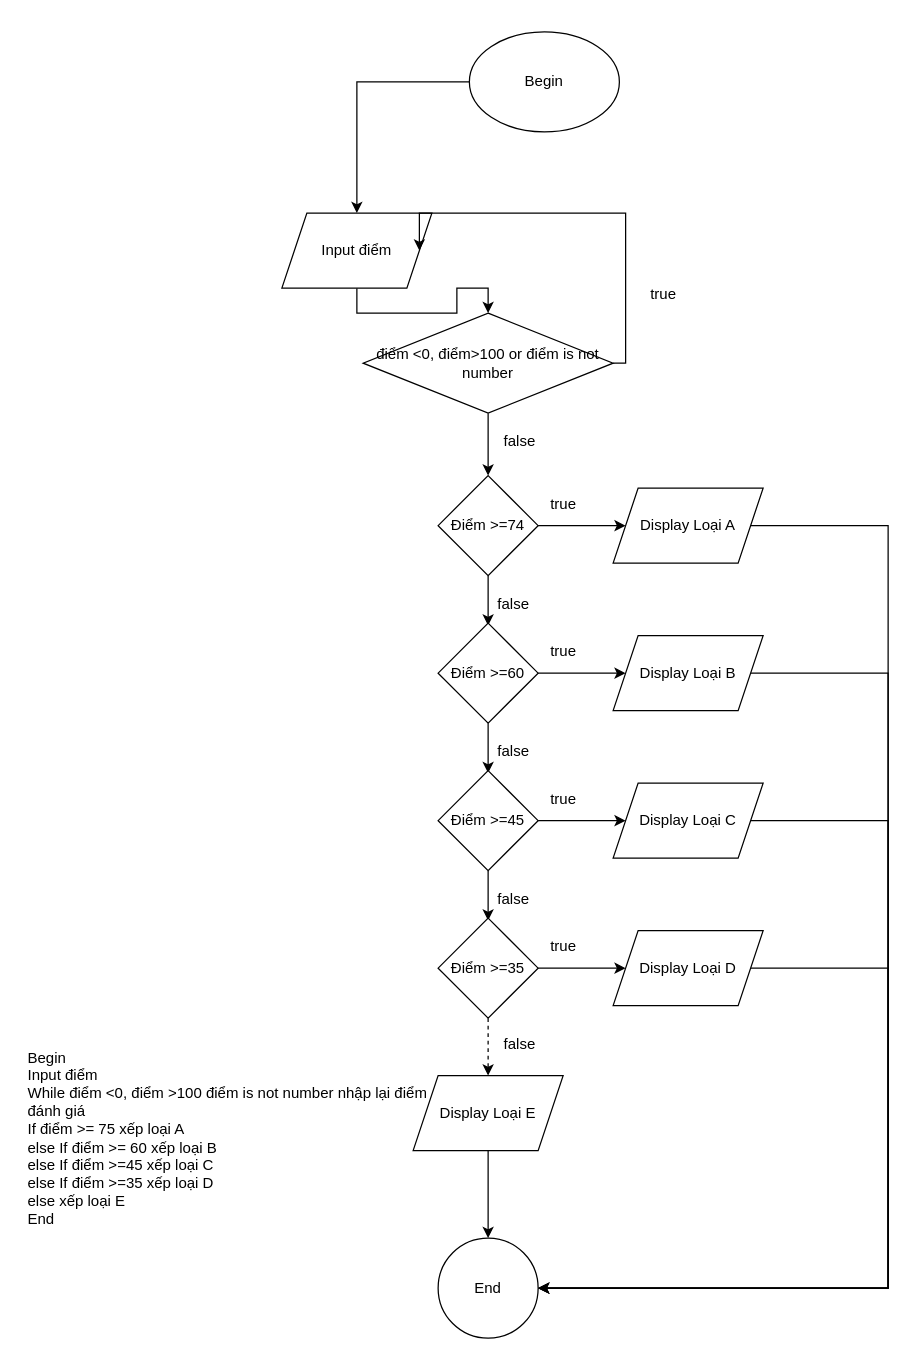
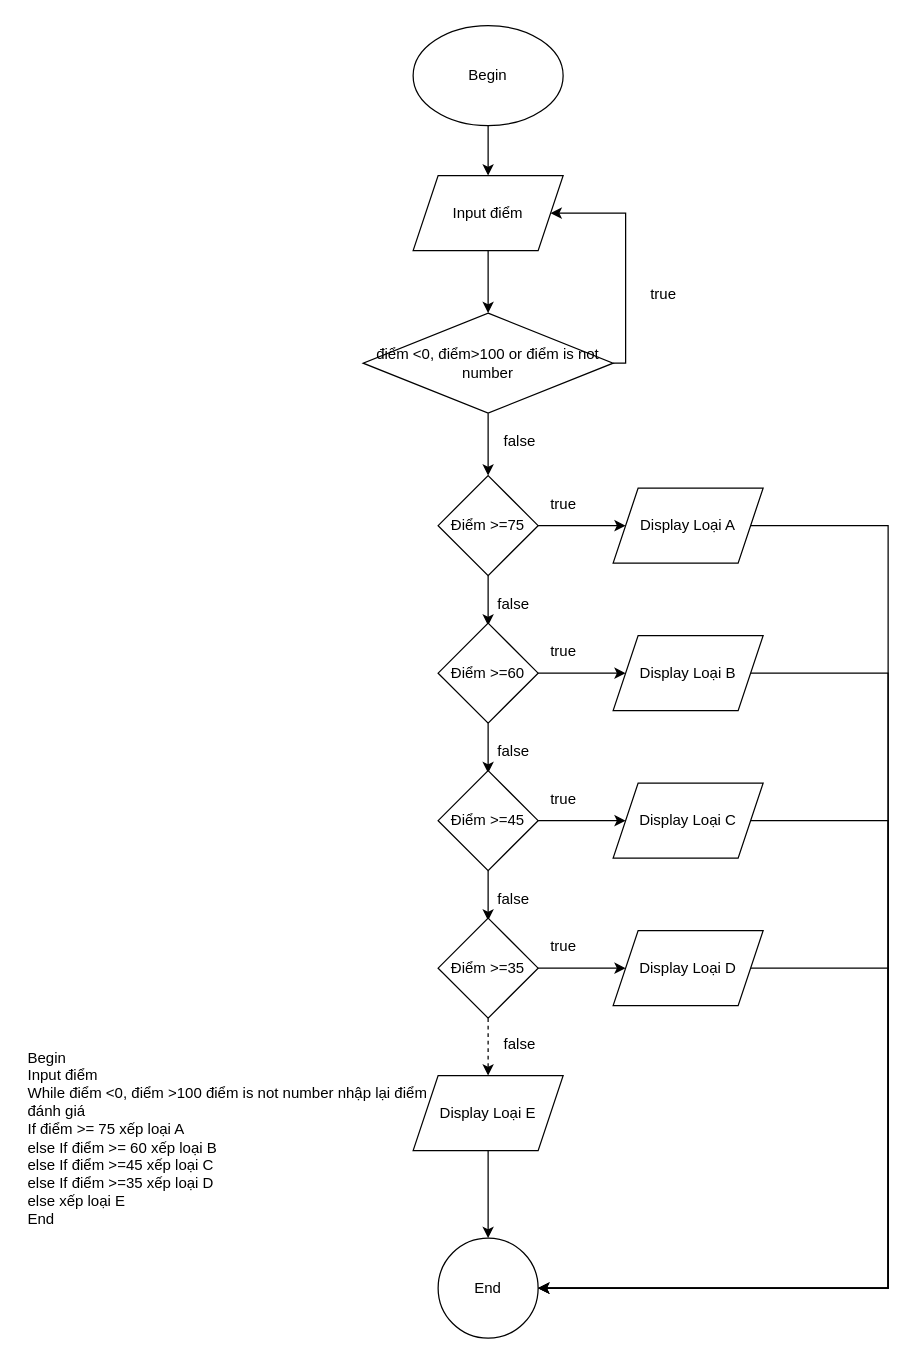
(544, 82) -> (488, 76)
(357, 251) -> (488, 213)
(488, 526) -> (488, 526)
